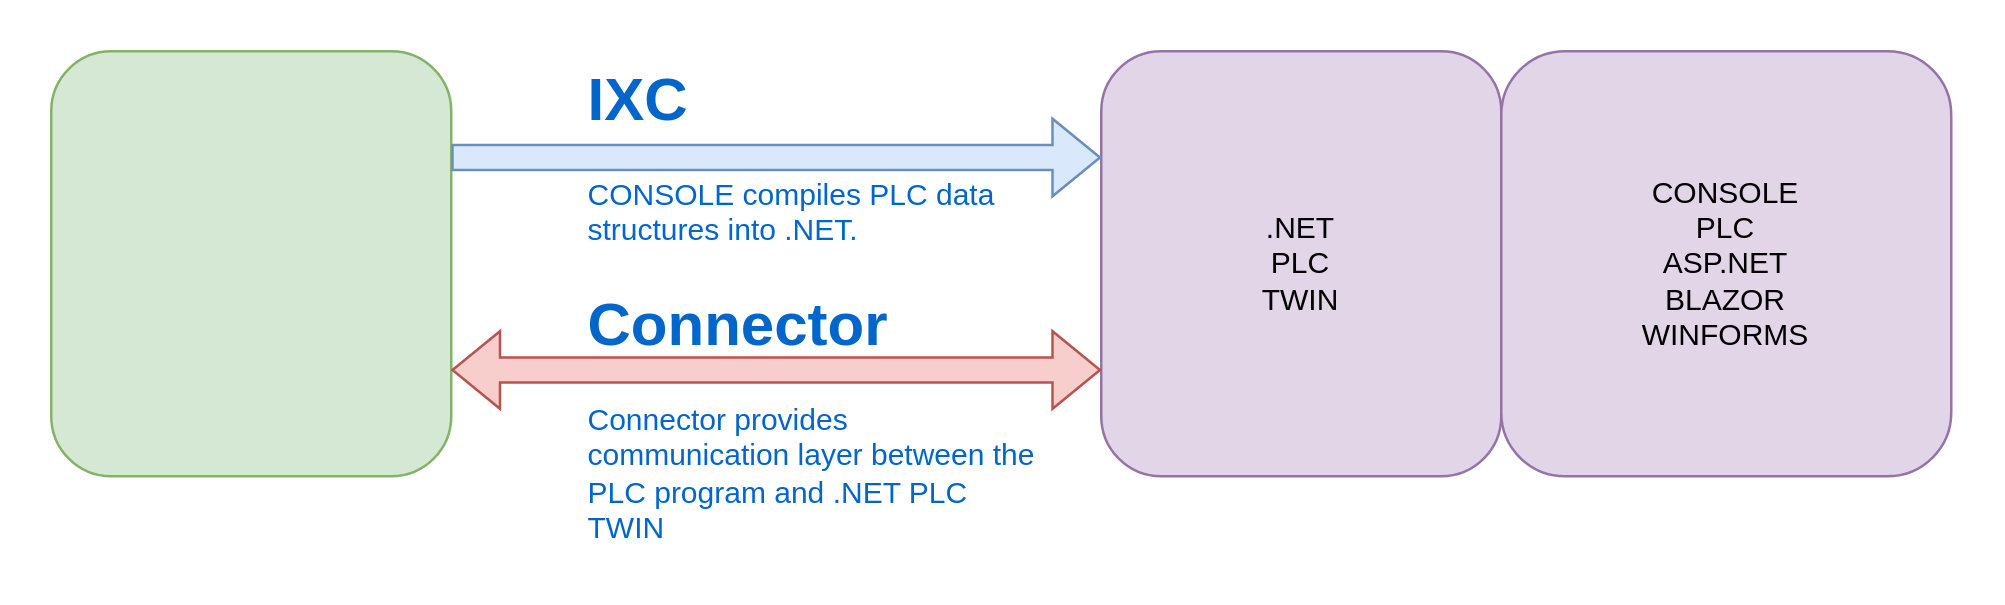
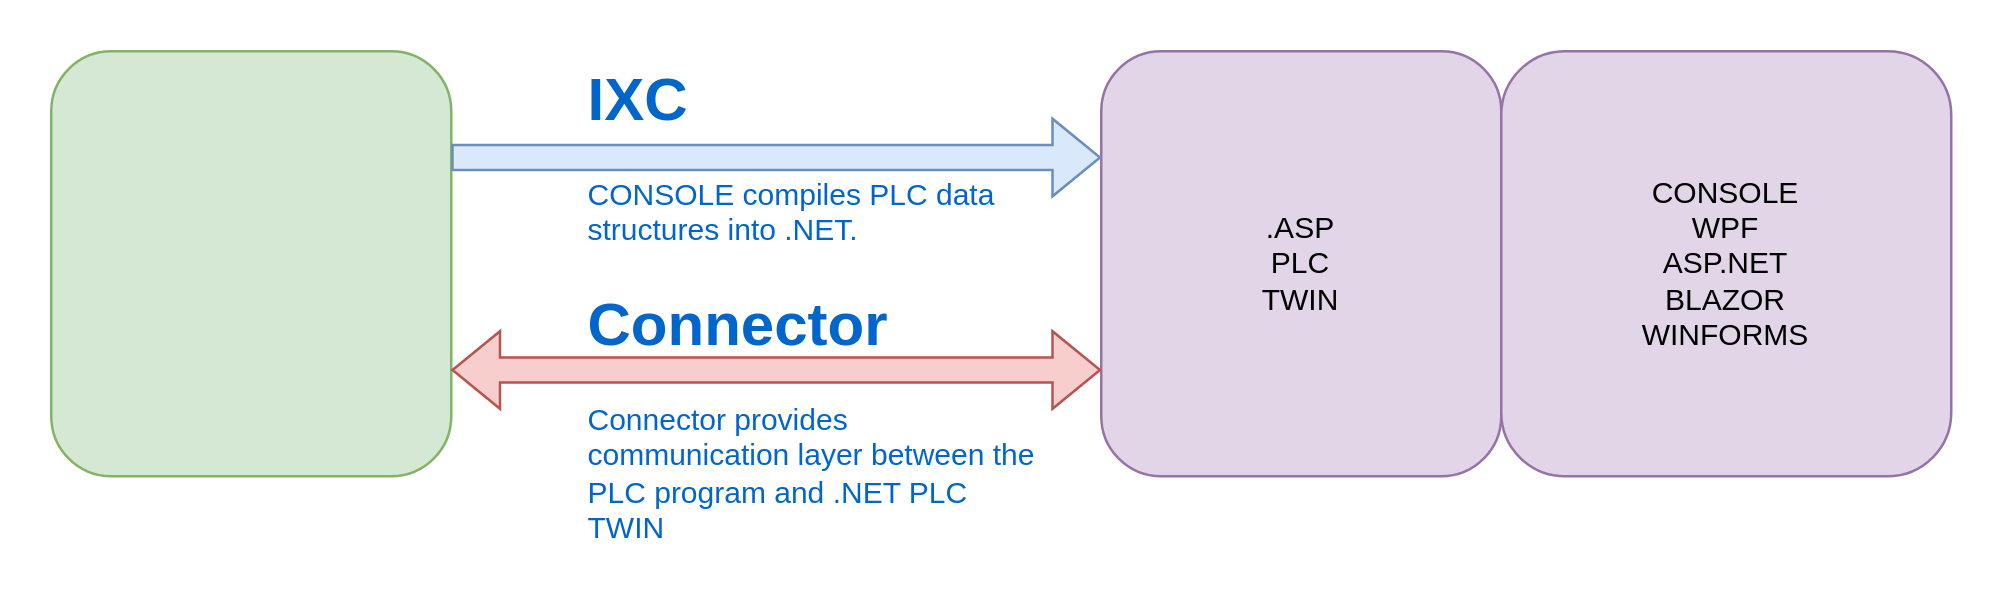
(1301, 264) -> (1301, 264)
(1726, 264) -> (1726, 264)
